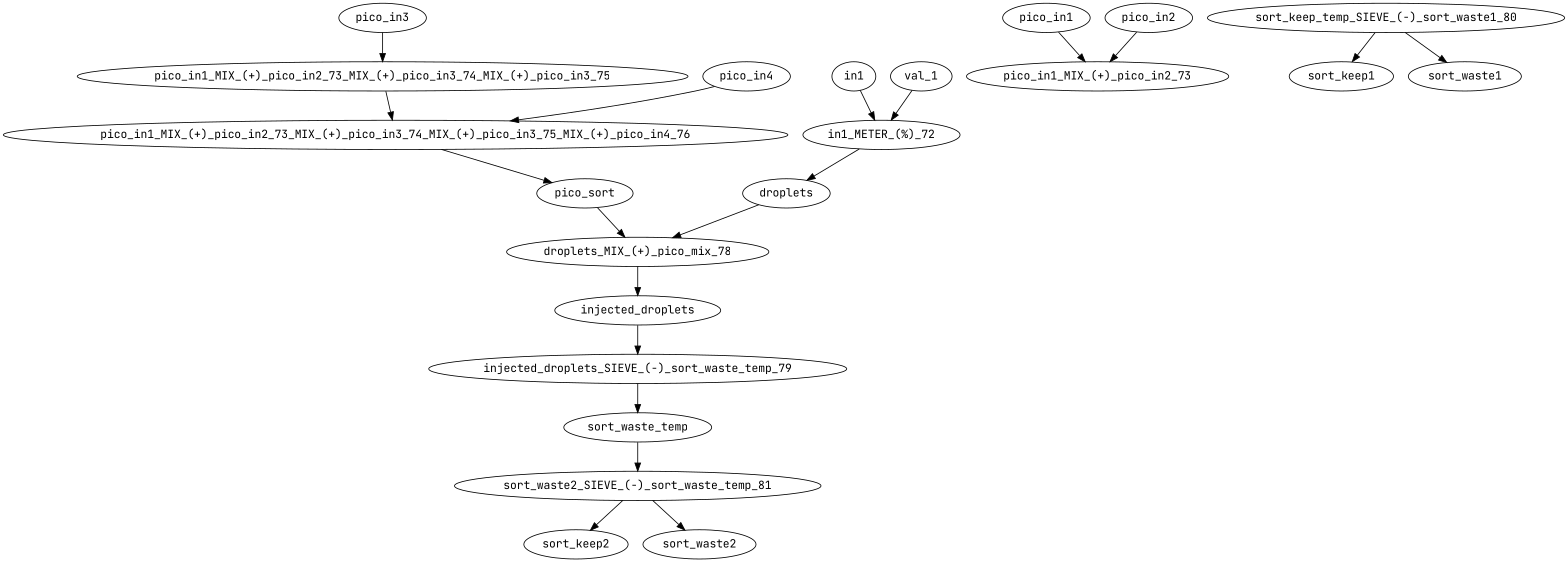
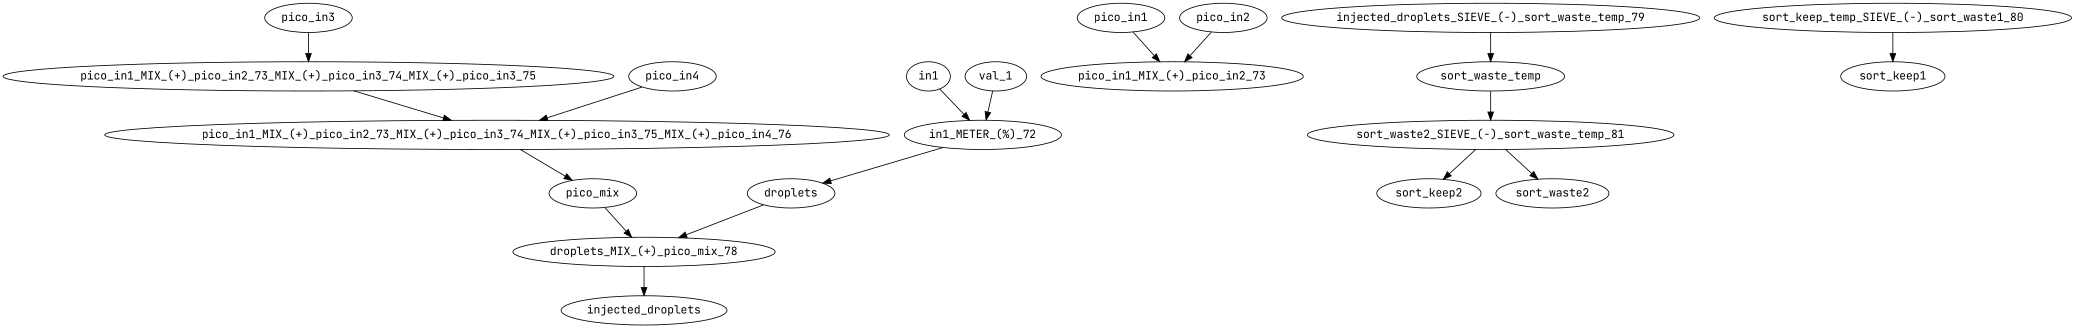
(1465, 76) -> none
(585, 193) -> (593, 193)
(638, 336) -> none
